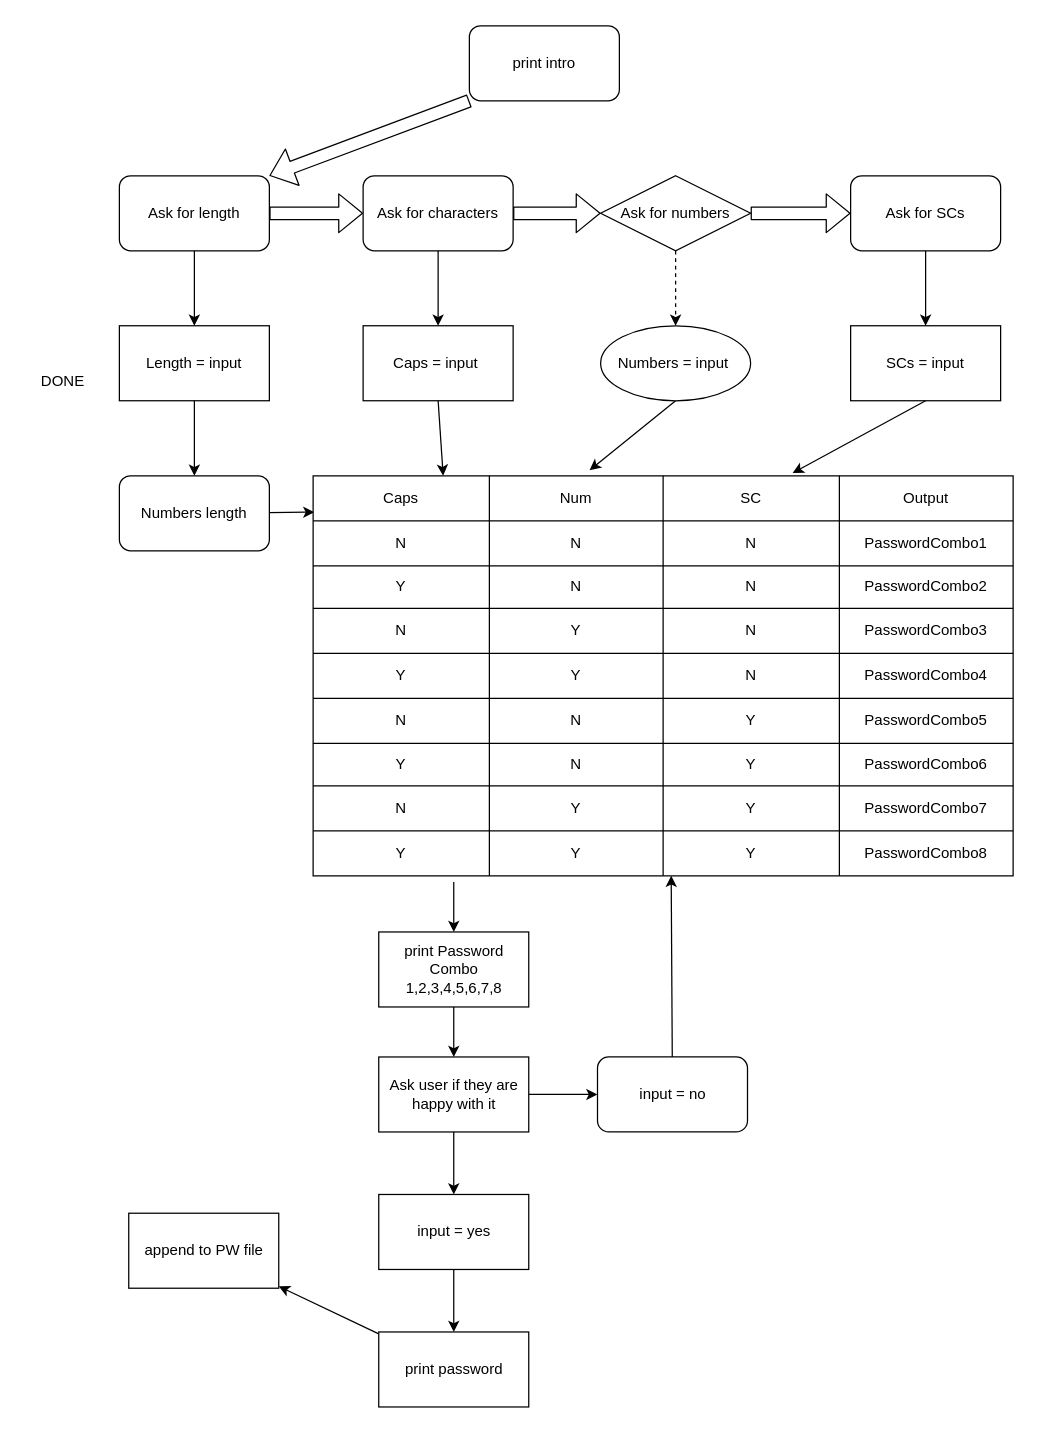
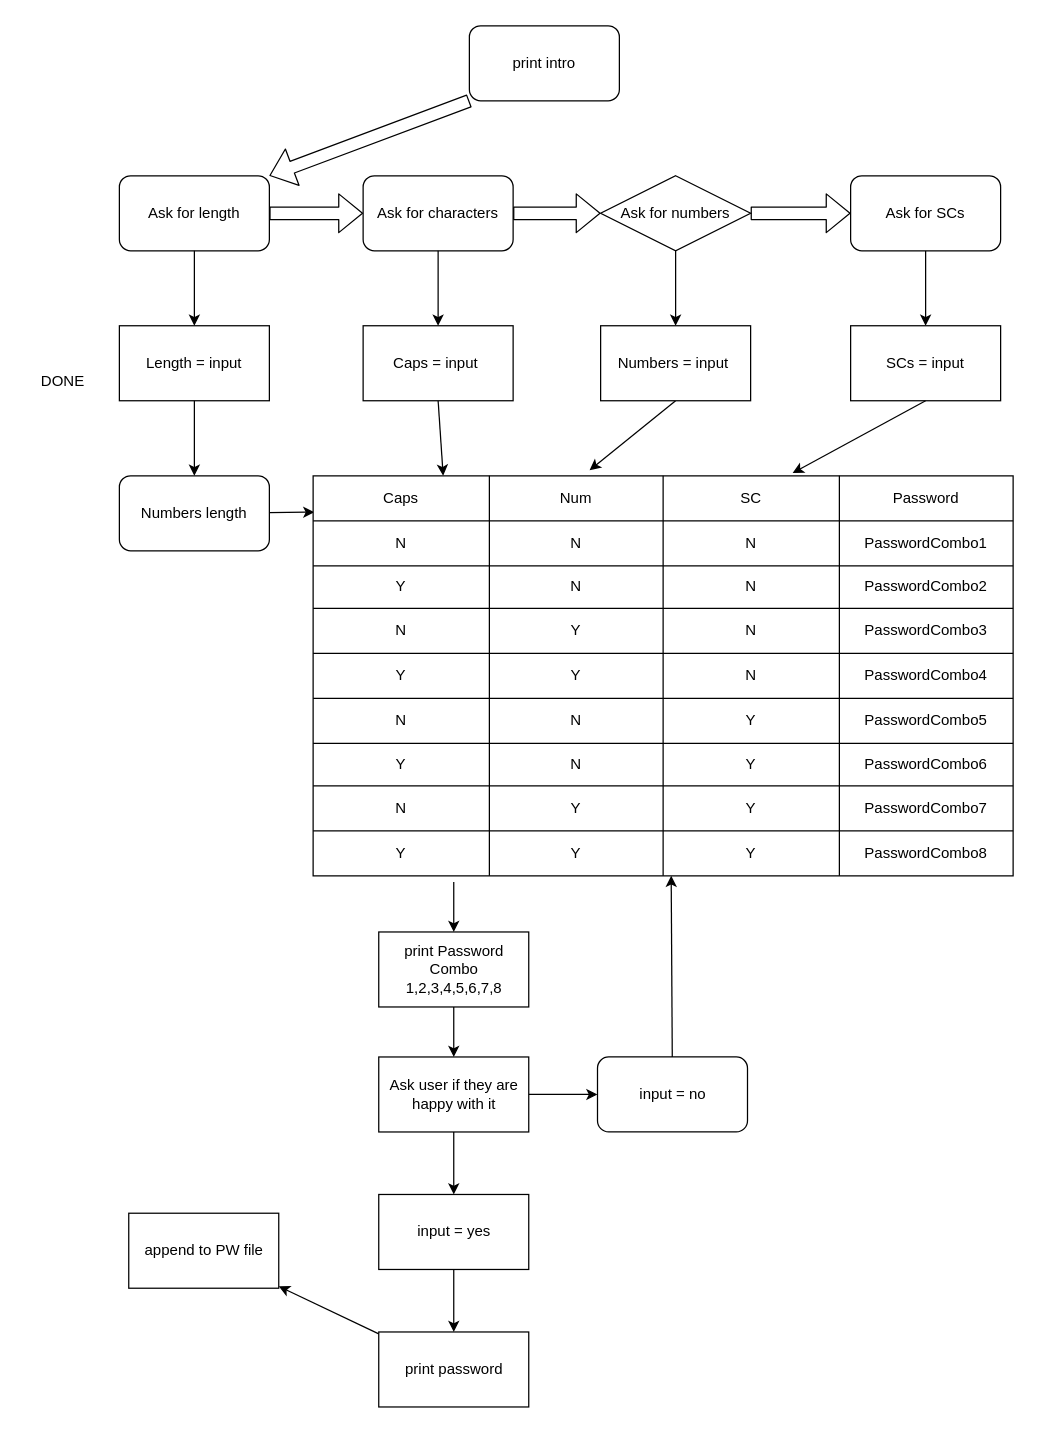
(676, 285) -> (676, 285)
(676, 363) -> (676, 363)
(926, 498) -> (926, 498)
